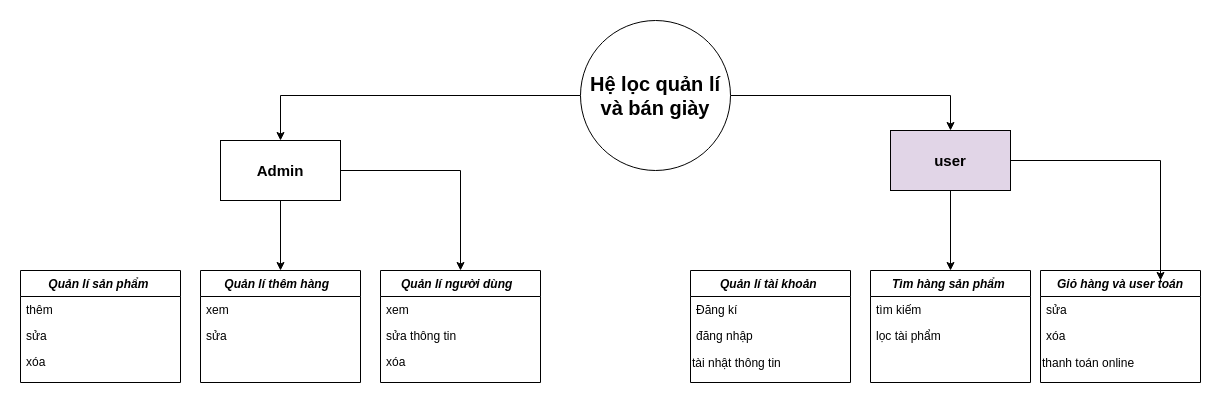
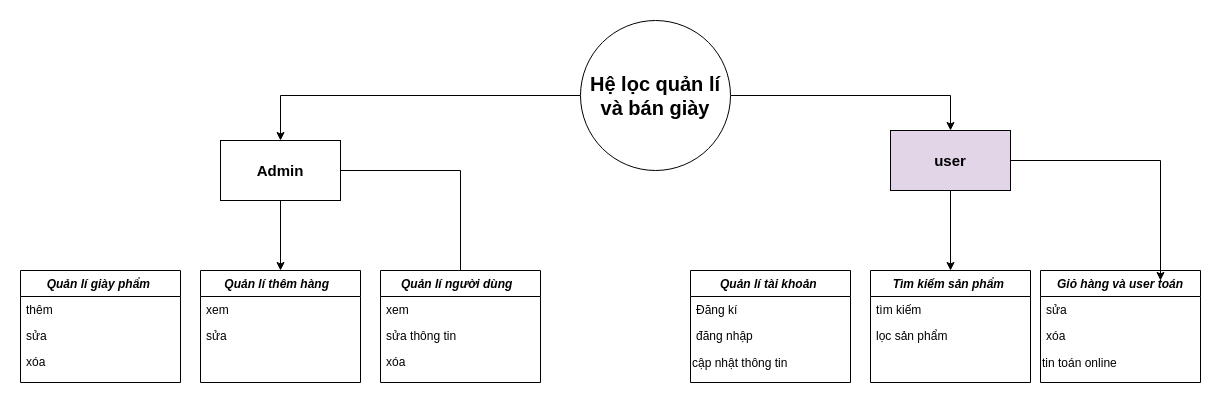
(461, 262) -> (461, 265)
(100, 284) -> (100, 284)
(950, 284) -> (950, 284)
(910, 336) -> (912, 336)
(745, 364) -> (747, 364)
(1093, 364) -> (1085, 364)
